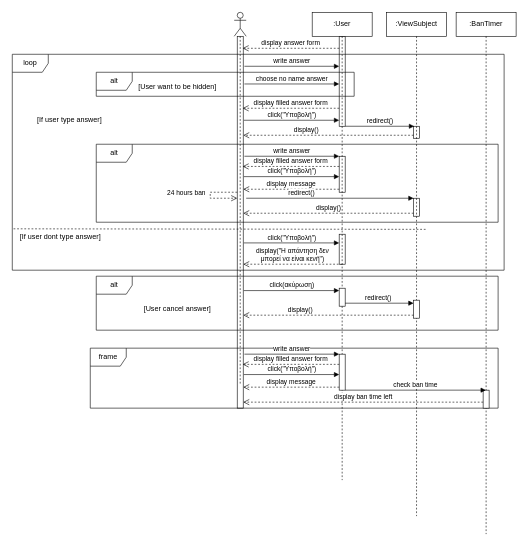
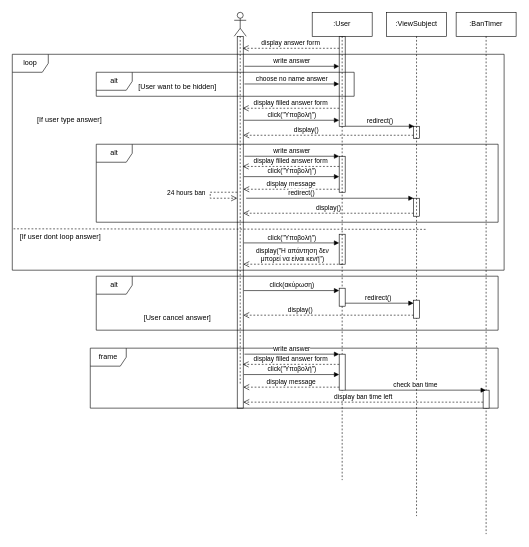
(61, 237) -> (61, 237)
(177, 309) -> (177, 318)
